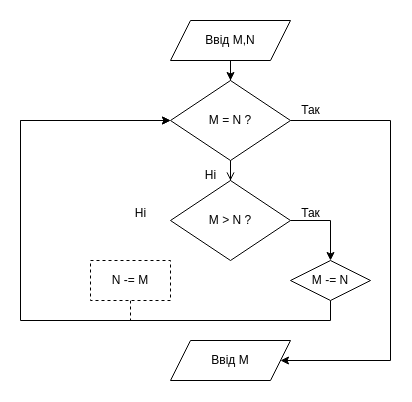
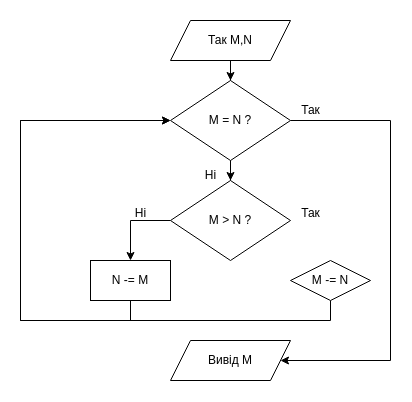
(231, 41) -> (231, 41)
(231, 174) -> (231, 172)
none -> (135, 221)
(327, 221) -> none
(131, 281) -> (131, 281)
(131, 310) -> (131, 310)
(231, 361) -> (231, 361)
